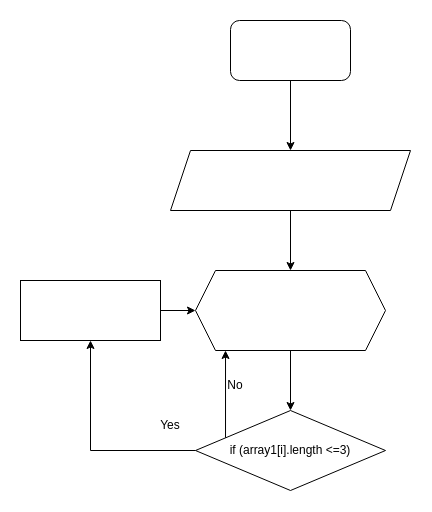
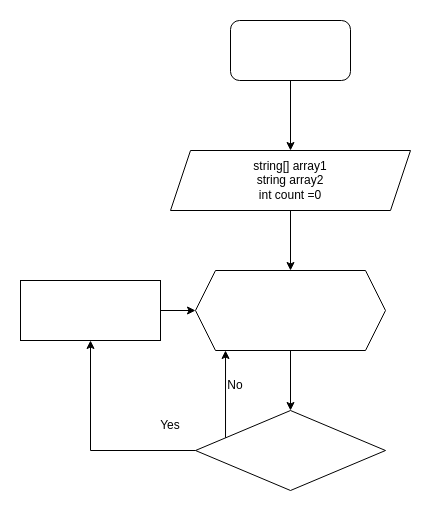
none -> (291, 181)
(291, 451) -> none
